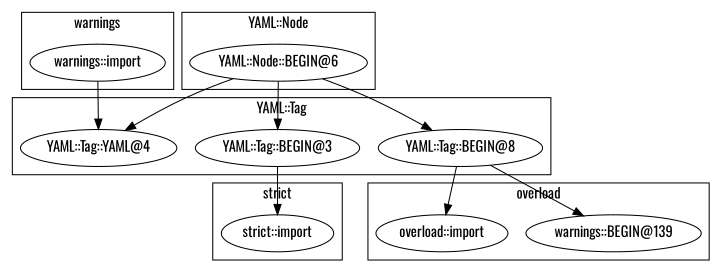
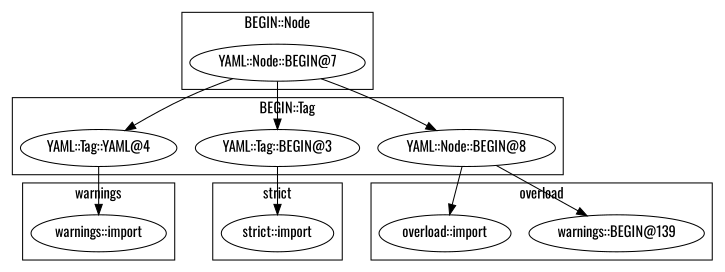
(279, 24) -> (278, 24)
(279, 63) -> (278, 63)
(98, 104) -> (99, 189)
(282, 109) -> (288, 109)
(460, 148) -> (467, 148)
